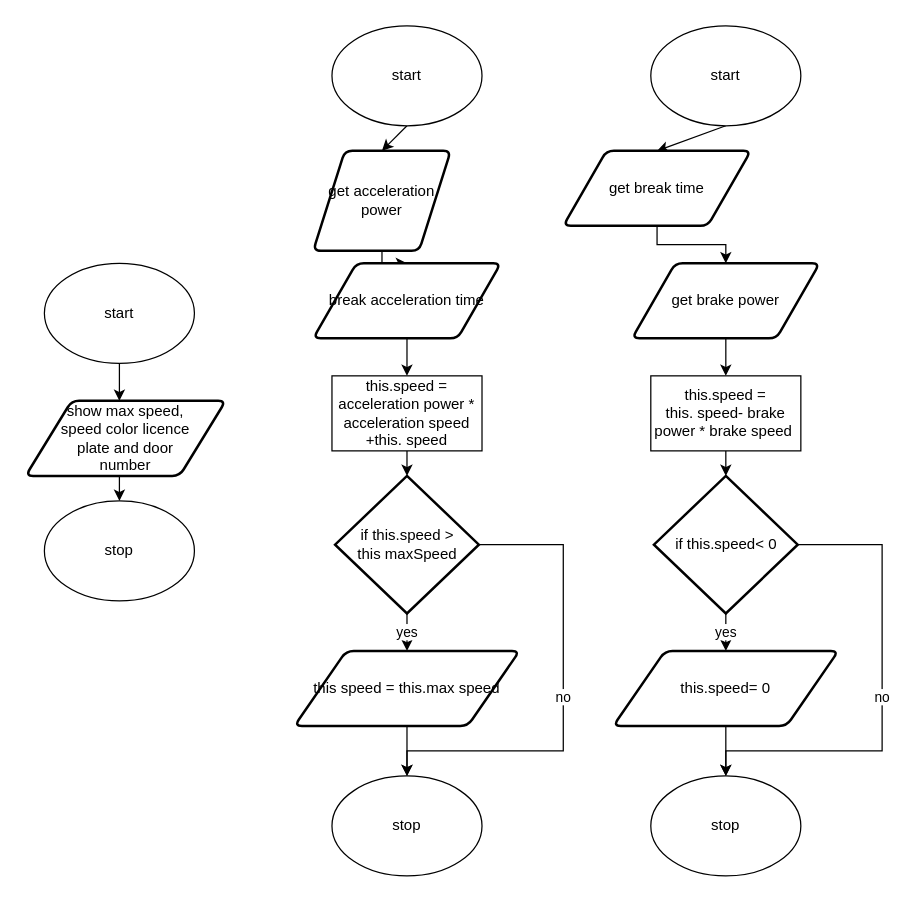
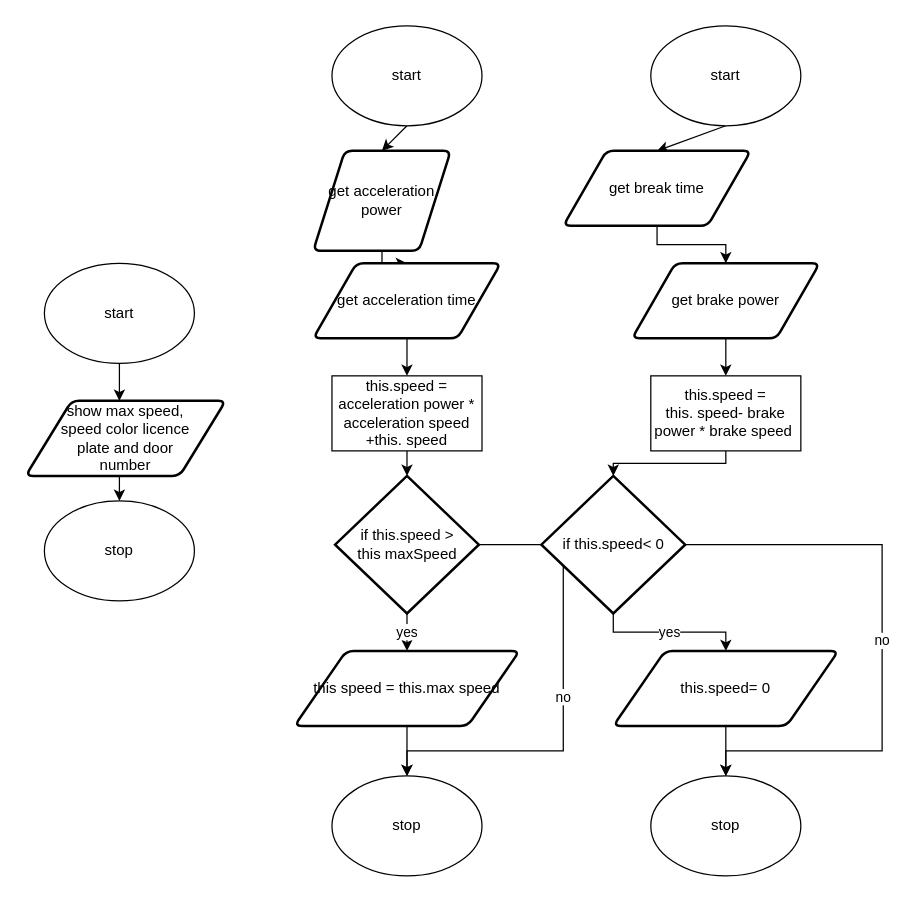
(407, 301) -> (407, 301)
(726, 544) -> (613, 544)
